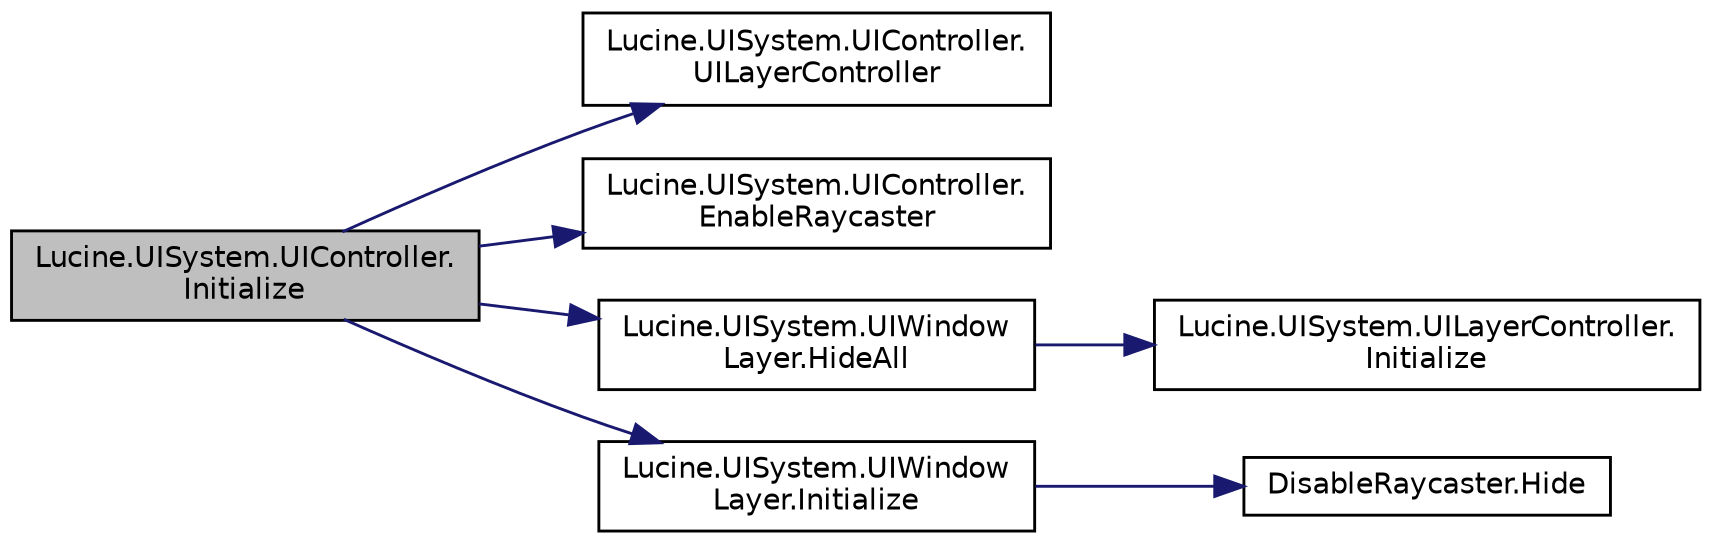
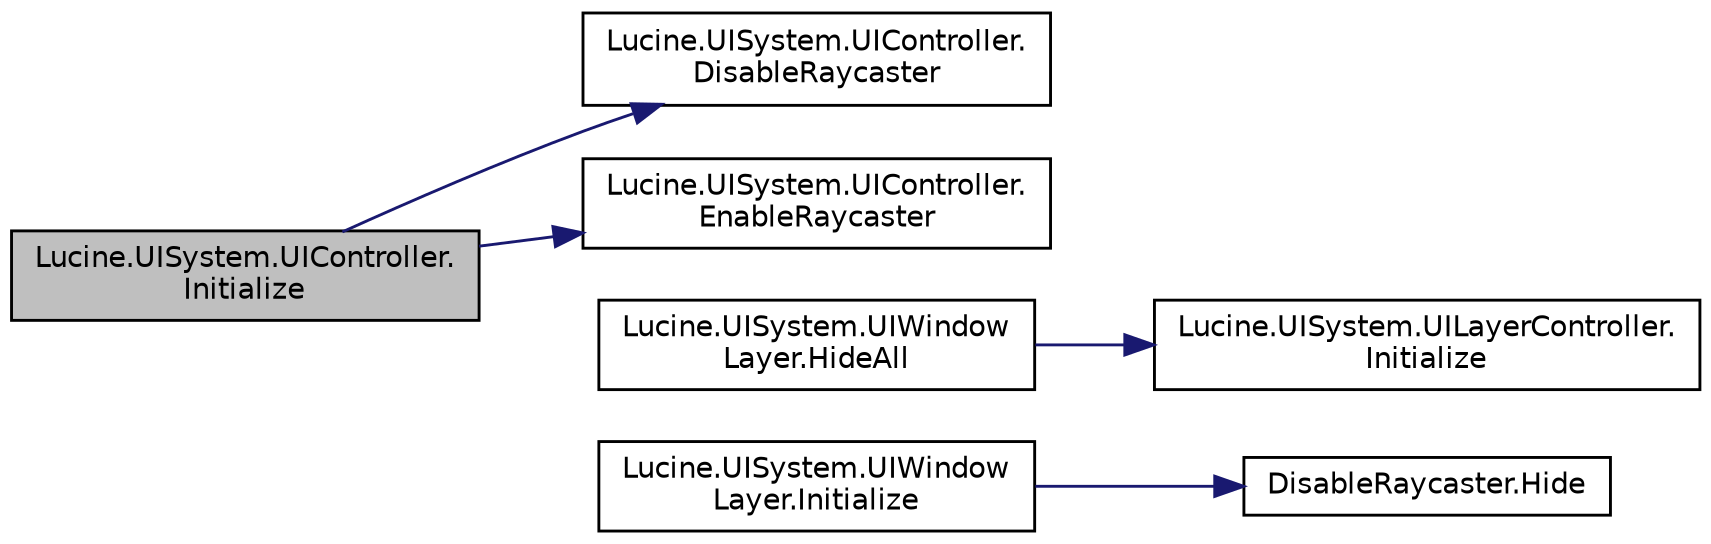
(817, 59) -> (817, 59)
(524, 309) -> none
(487, 380) -> none
